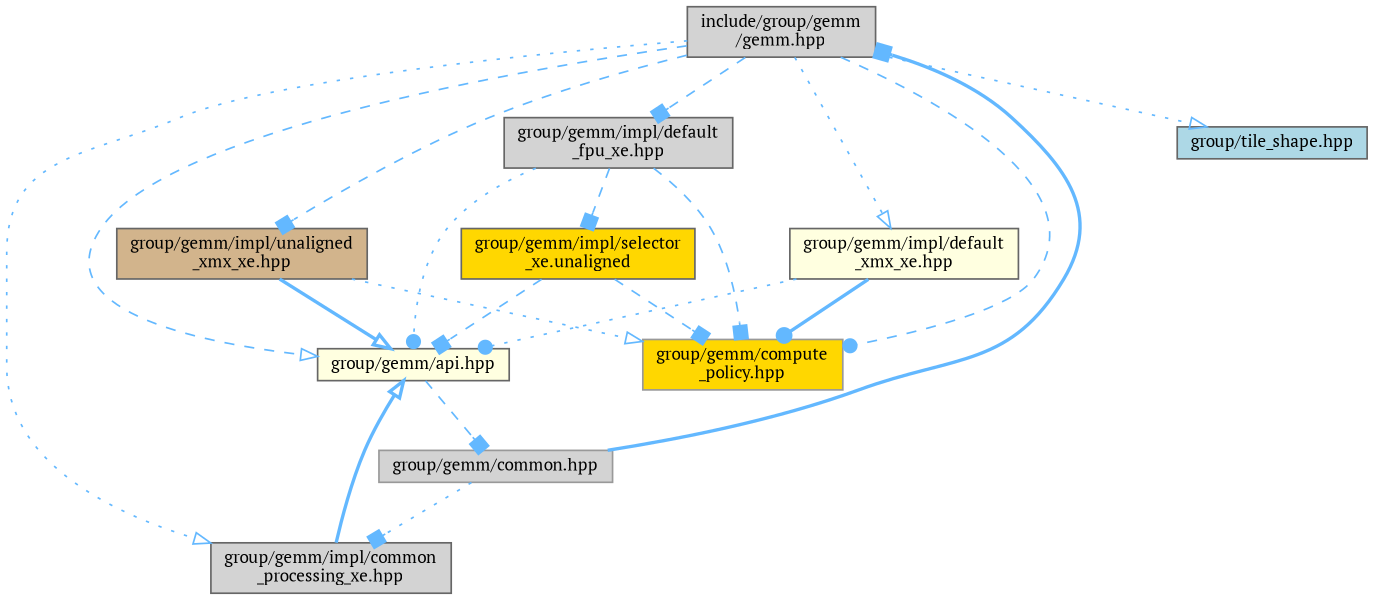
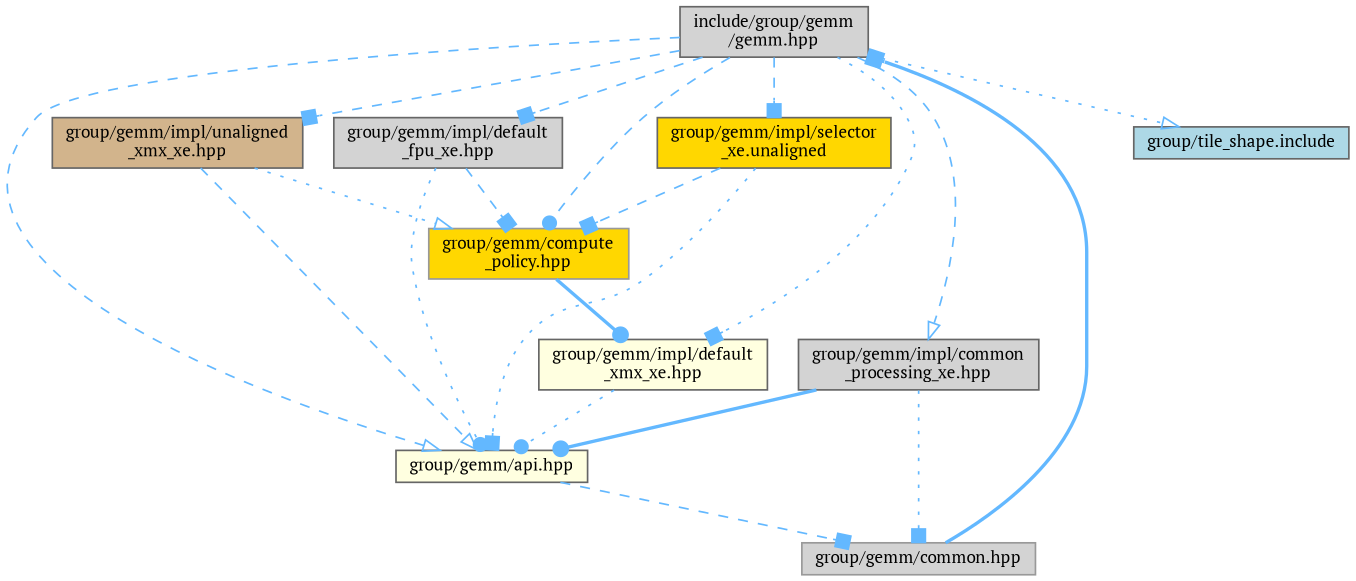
(839, 136) -> (879, 211)
(128, 137) -> (953, 170)
(1272, 143) -> (1241, 143)
(601, 190) -> (774, 79)
(507, 302) -> (609, 297)
(829, 305) -> (594, 312)
(328, 309) -> (333, 303)
(359, 466) -> (692, 419)
(428, 508) -> (919, 458)
